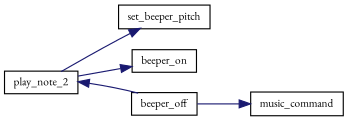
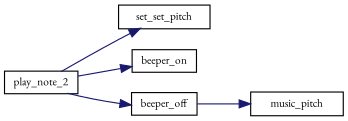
(164, 17) -> (164, 17)
(114, 88) -> (94, 99)
(297, 104) -> (297, 104)
